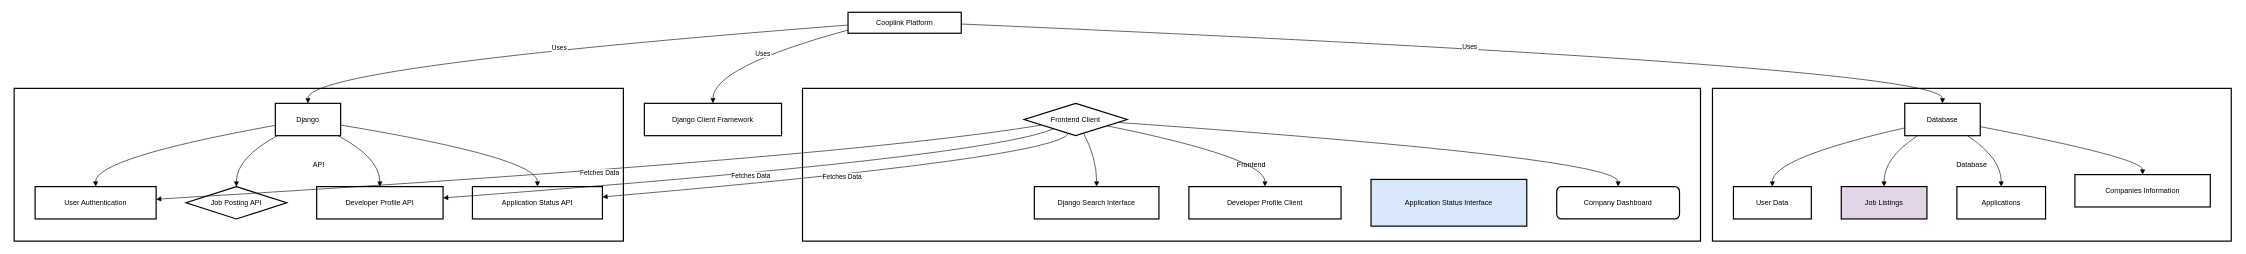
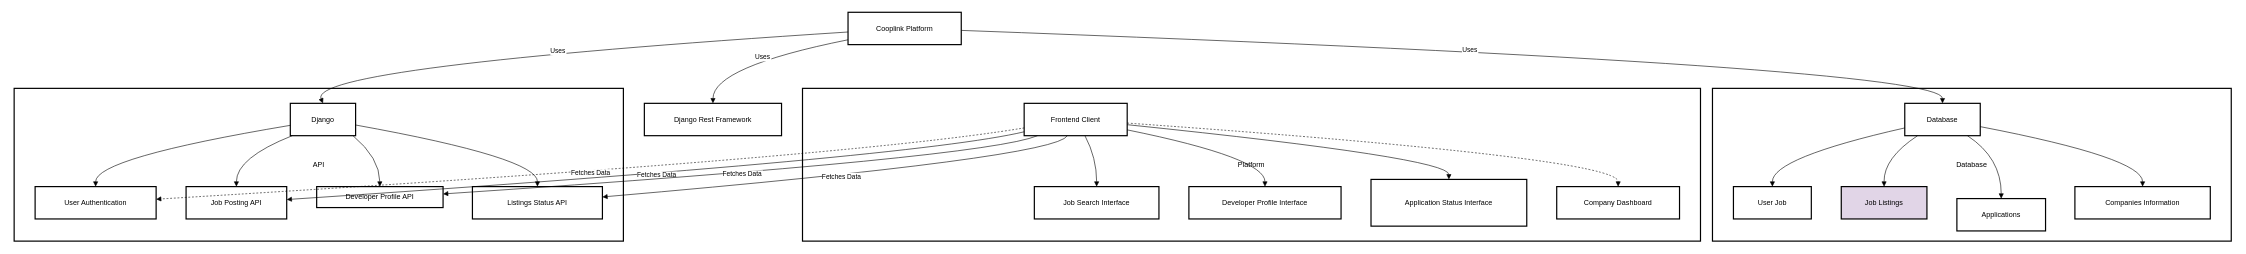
(904, 23) -> (904, 29)
(307, 120) -> (322, 120)
(712, 120) -> (712, 120)
(1076, 120) -> (1076, 120)
none -> (1288, 143)
(831, 150) -> (831, 151)
(1486, 154) -> (1357, 141)
none -> (754, 165)
(1252, 165) -> (1252, 165)
(2144, 191) -> (2144, 203)
(235, 203) -> (235, 203)
(379, 203) -> (379, 197)
(536, 203) -> (536, 203)
(1097, 203) -> (1097, 203)
(1265, 203) -> (1265, 203)
(1449, 203) -> (1449, 203)
(1619, 203) -> (1619, 203)
(1773, 203) -> (1773, 203)
(2003, 203) -> (2003, 215)
